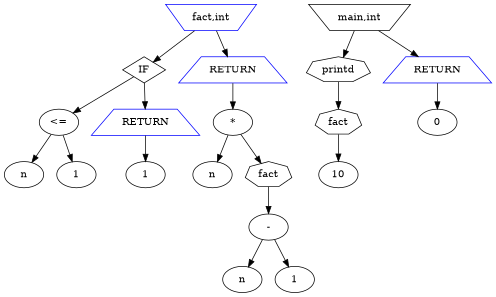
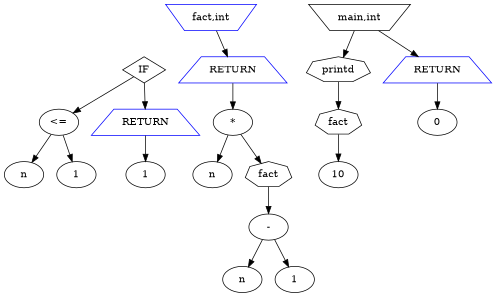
(177, 44) -> none
